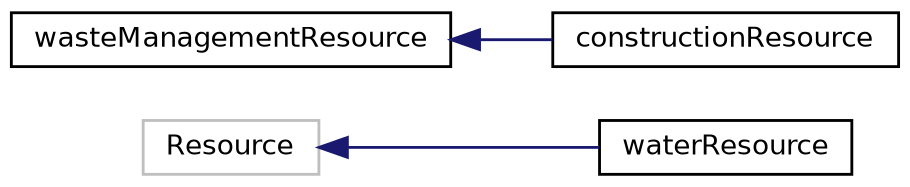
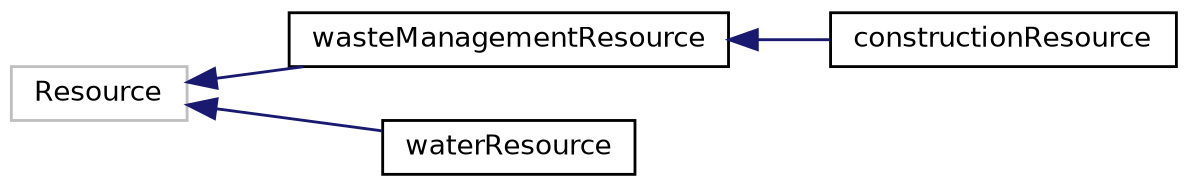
none -> (260, 73)
